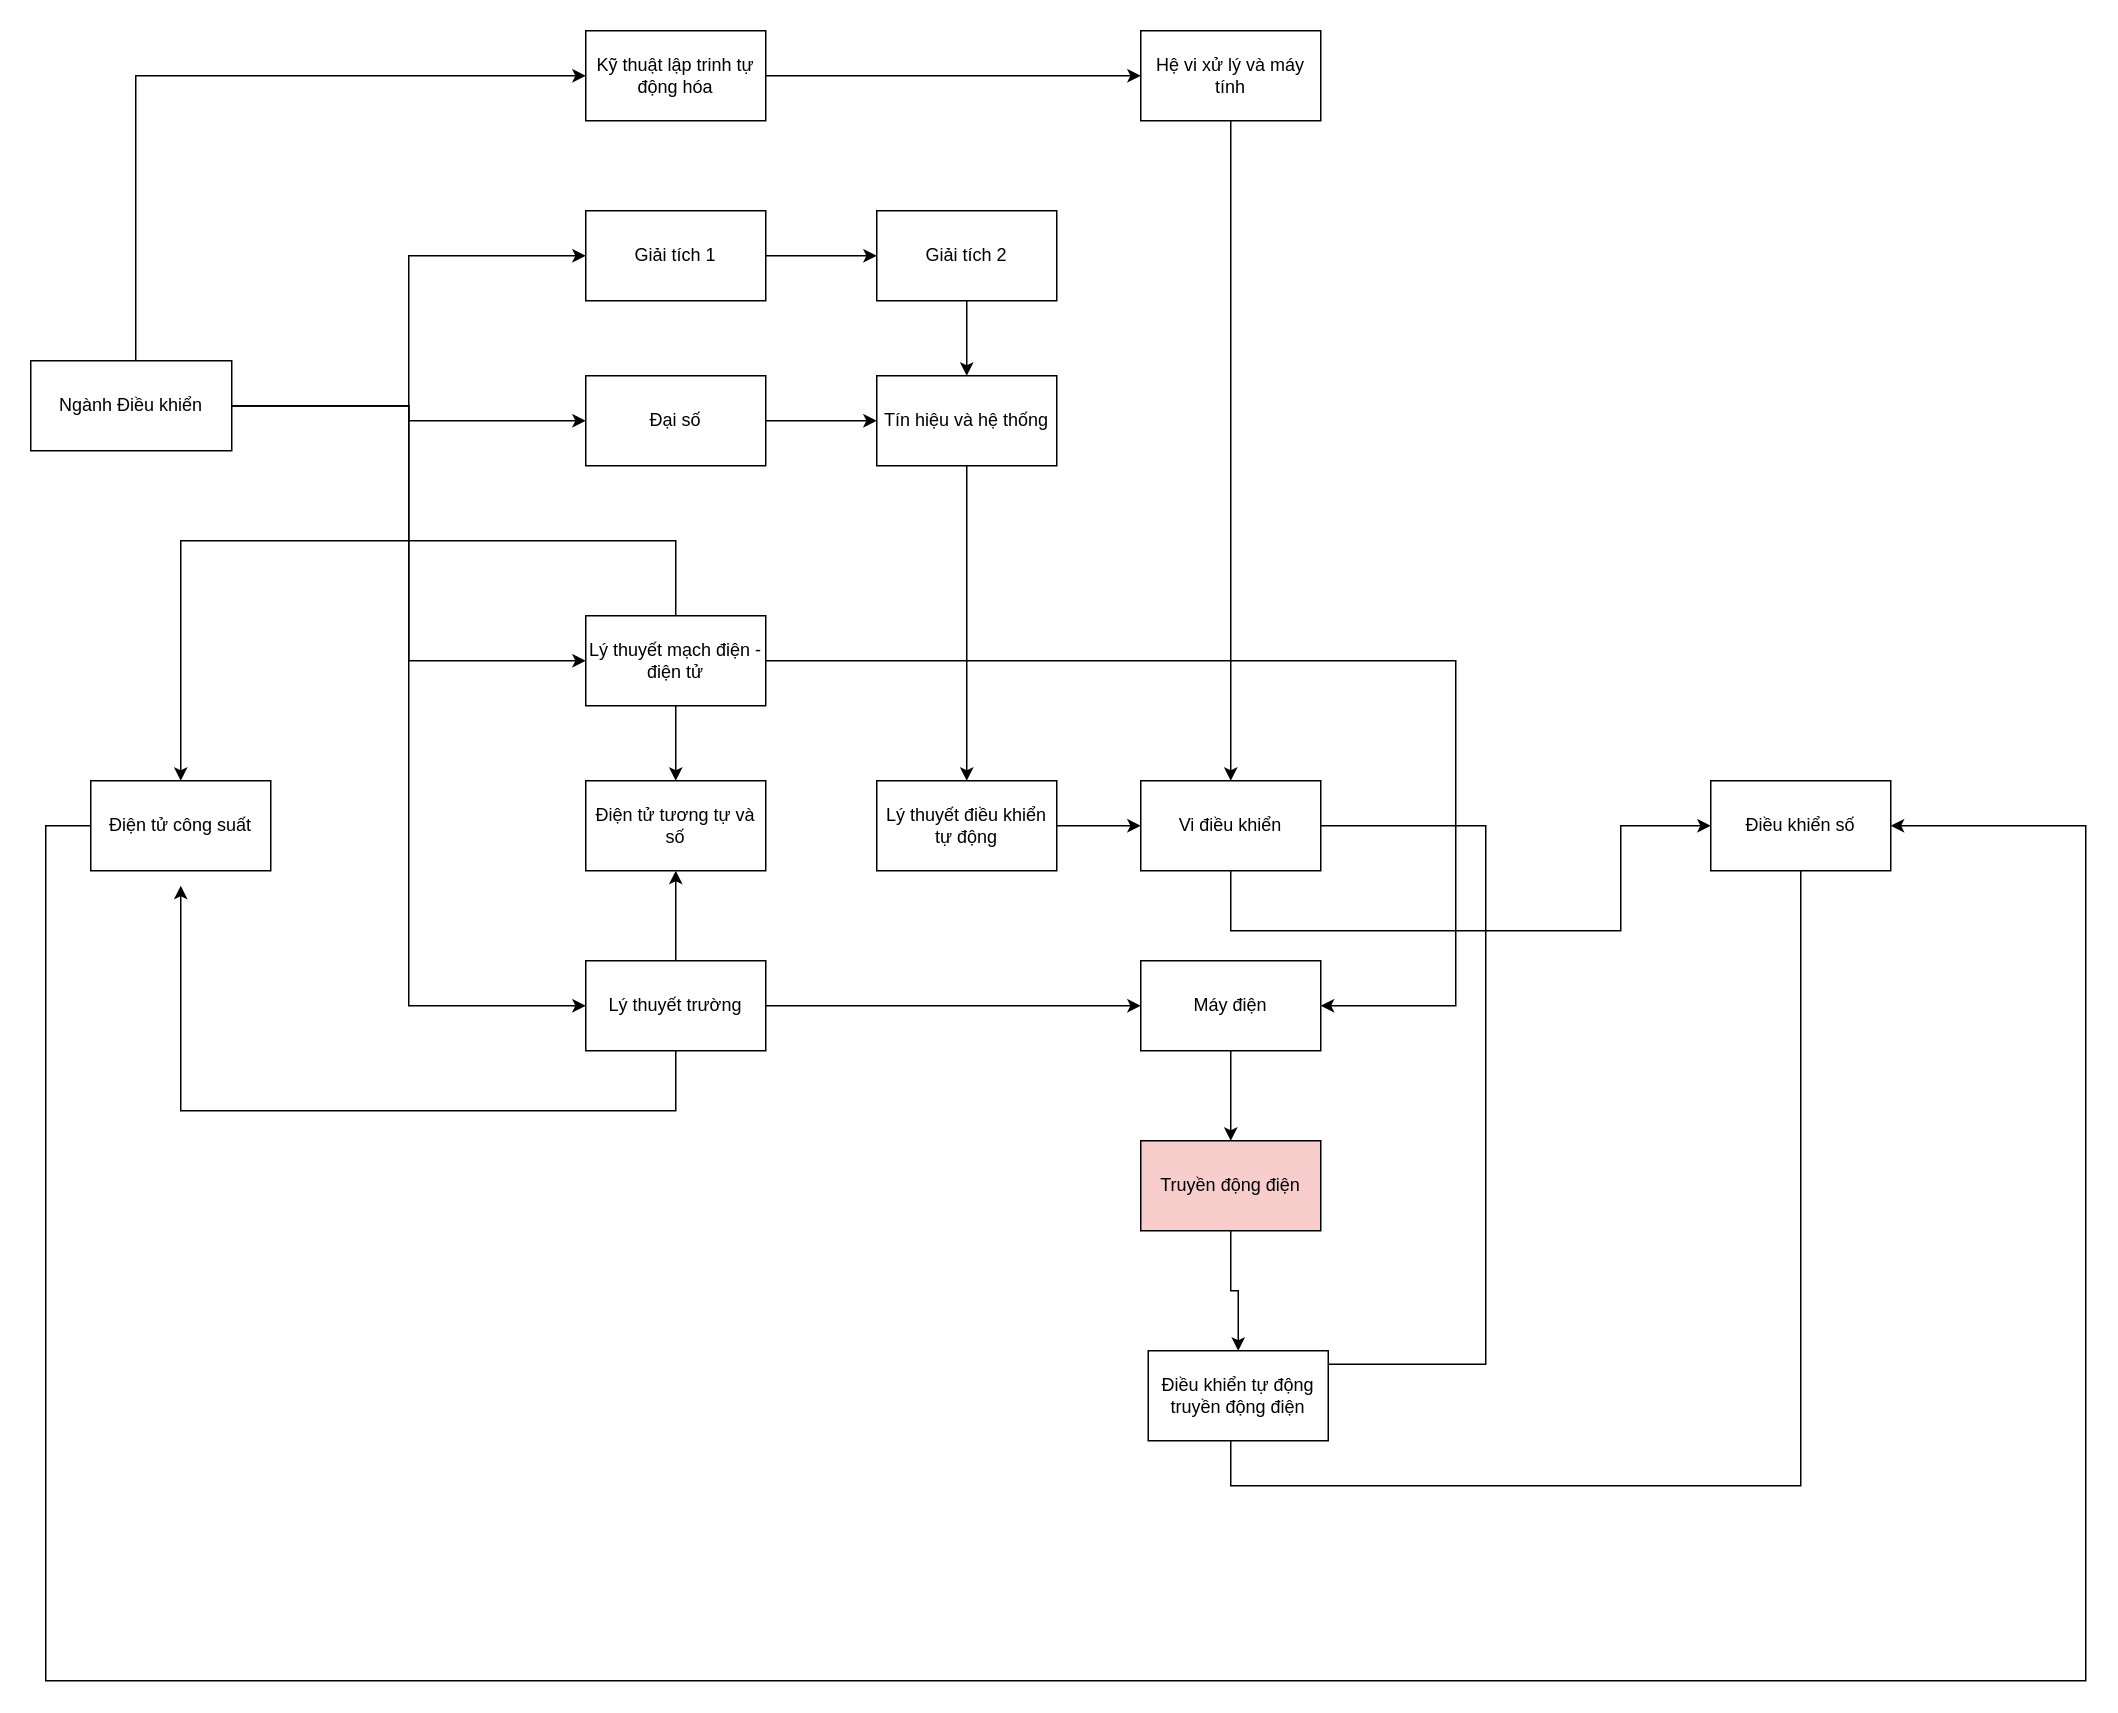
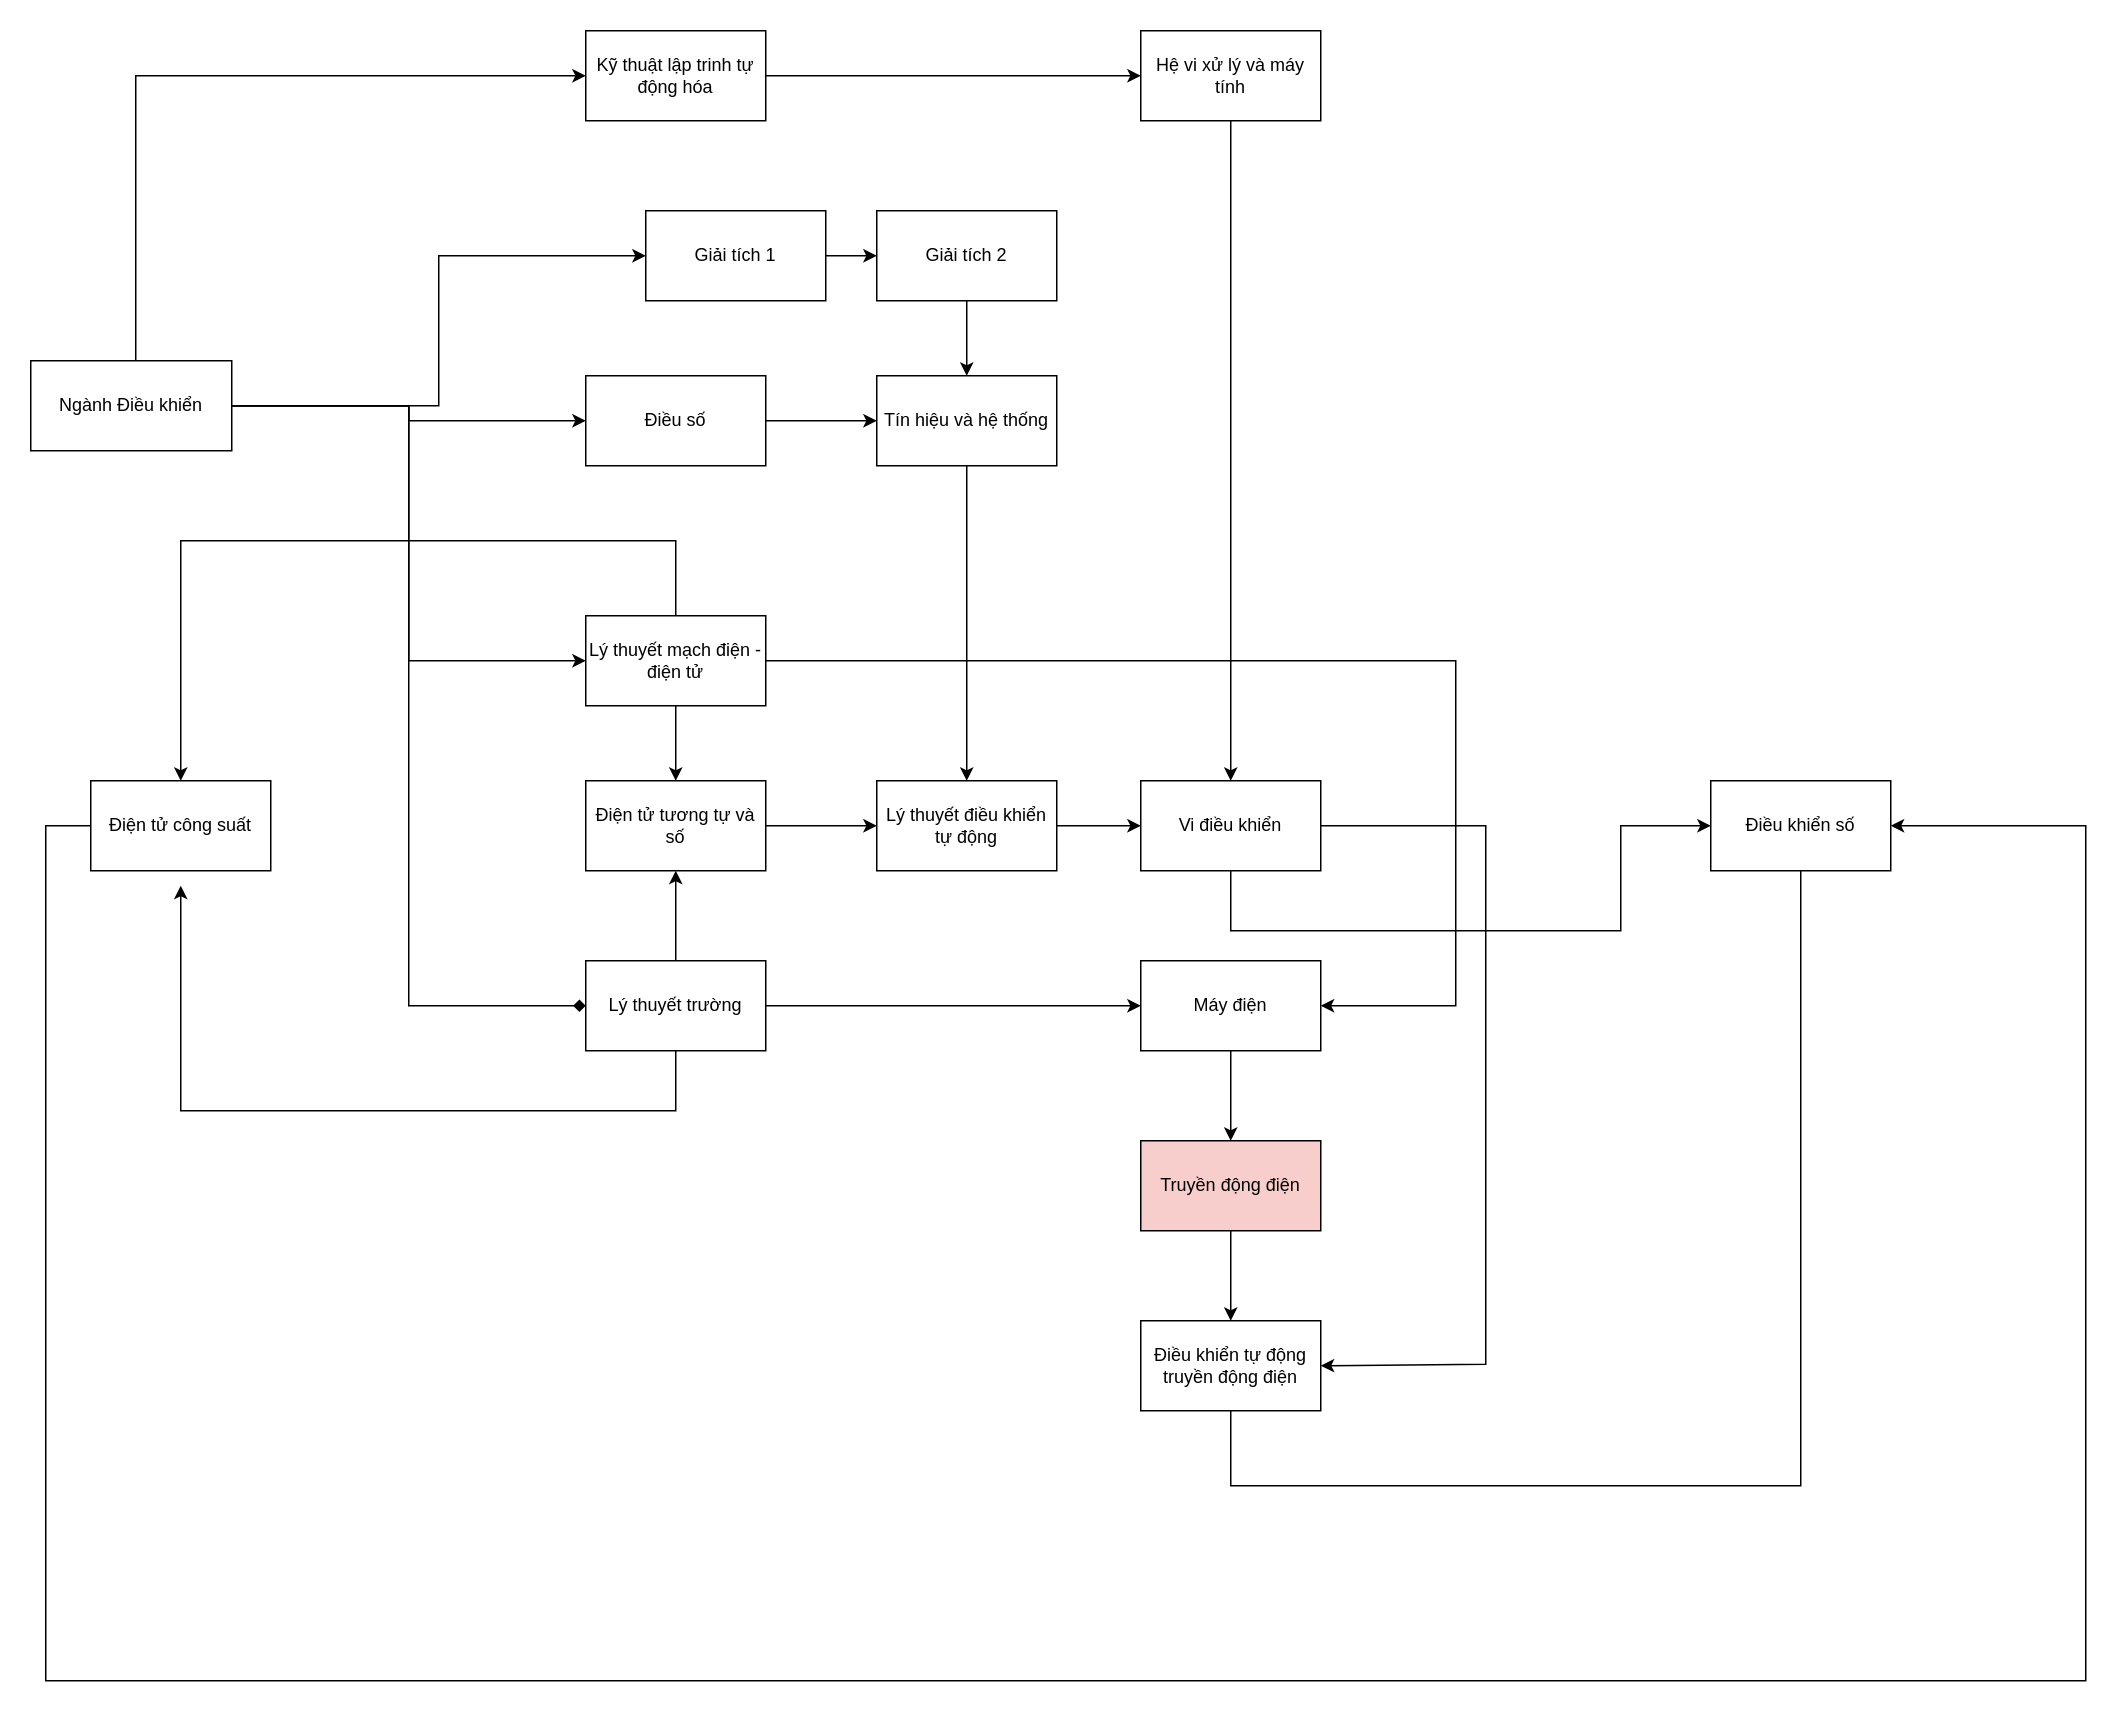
(676, 256) -> (736, 256)
(676, 421) -> (676, 421)
none -> (816, 826)
(574, 1006) -> (573, 1006)
(1238, 1396) -> (1231, 1366)
